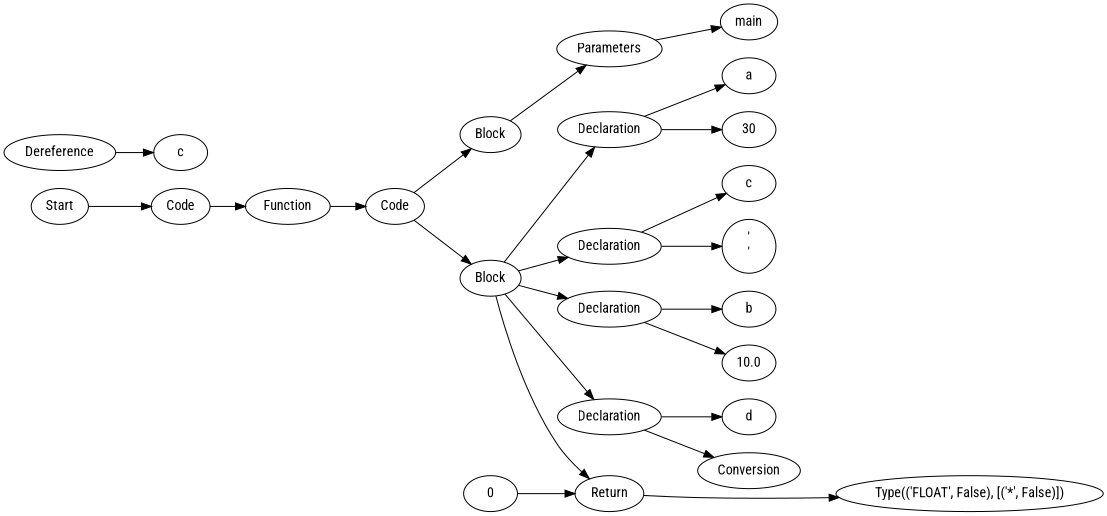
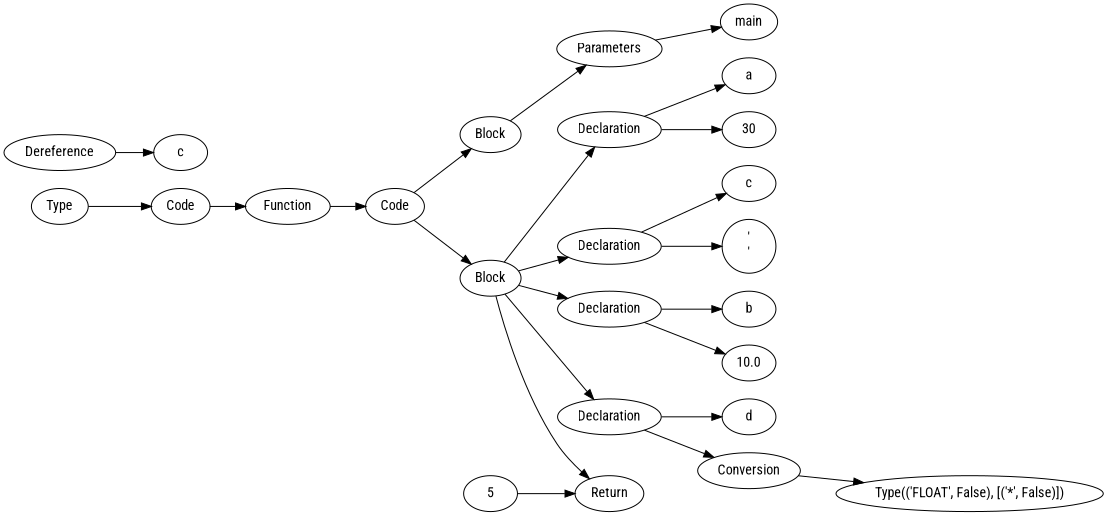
(60, 206) -> (60, 206)
(491, 494) -> (491, 494)
(736, 498) -> (826, 479)
